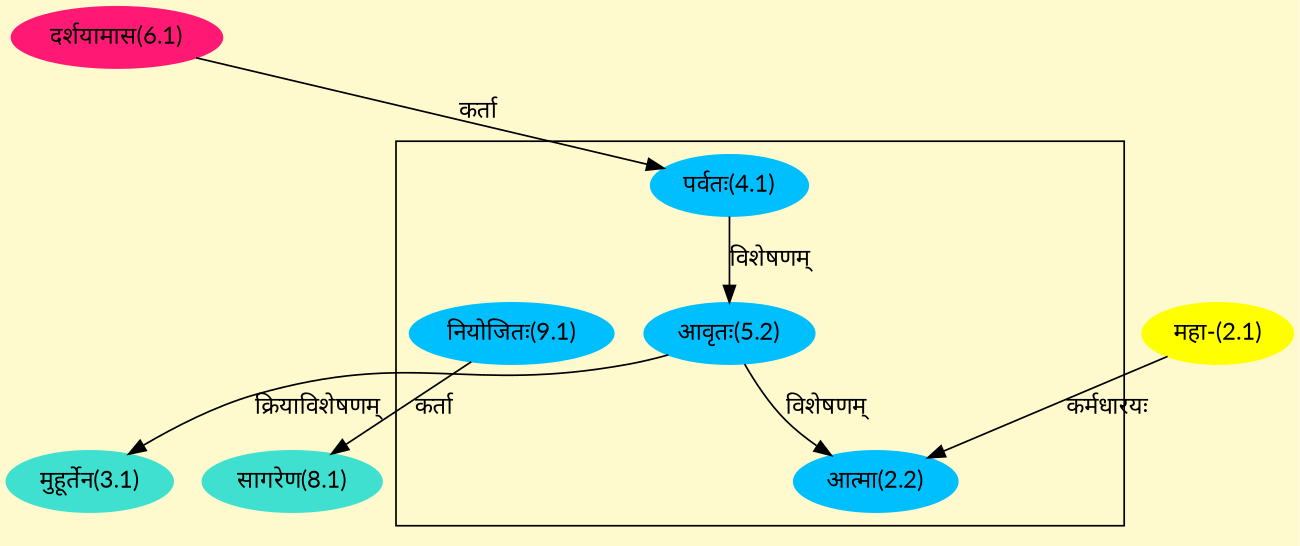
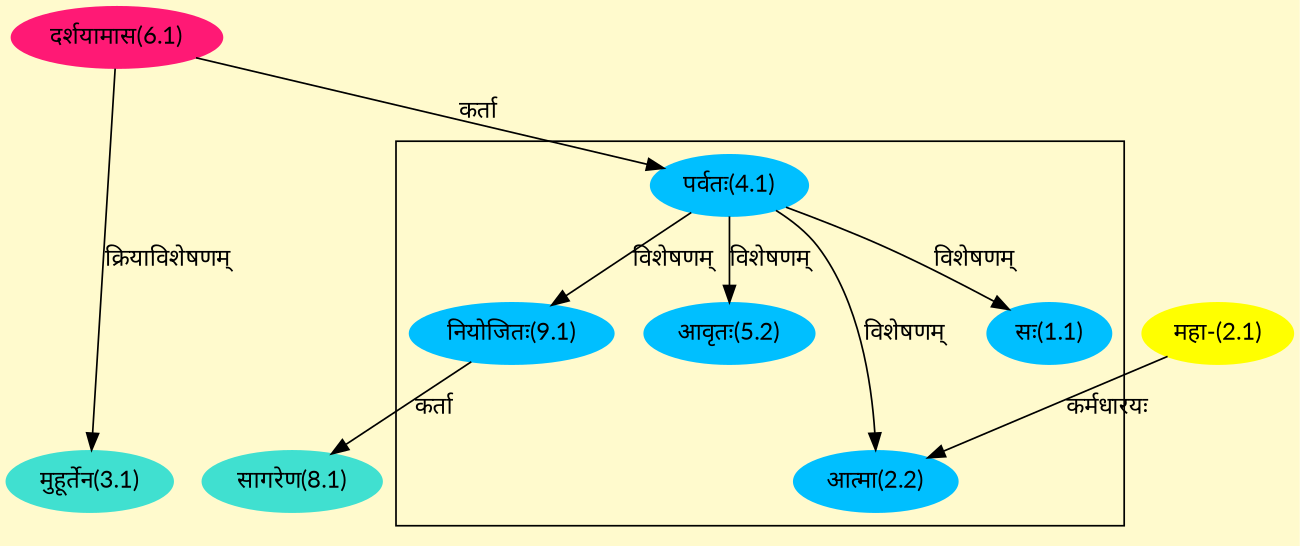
none -> (629, 254)
none -> (1049, 333)
(414, 373) -> (104, 251)
(776, 409) -> (851, 309)
